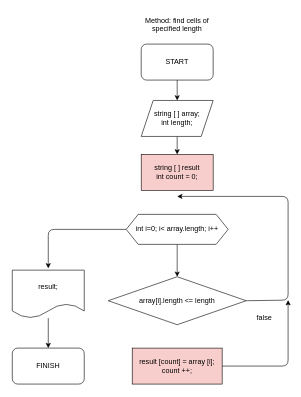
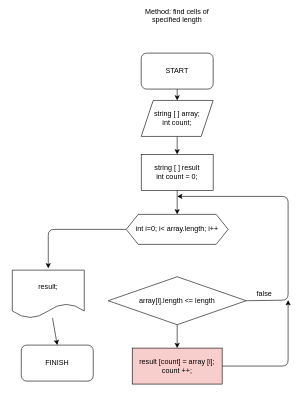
(177, 27) -> (177, 18)
(177, 62) -> (177, 71)
(177, 119) -> (177, 119)
(177, 173) -> (177, 173)
none -> (177, 209)
(177, 271) -> none
(264, 318) -> (264, 294)
none -> (177, 342)
(48, 366) -> (57, 363)
